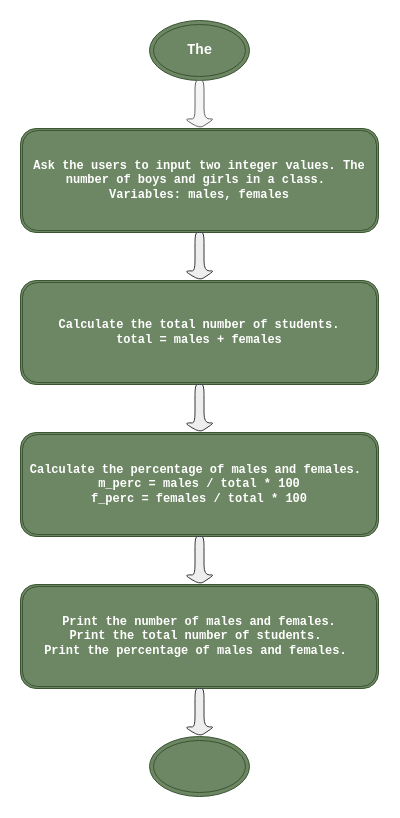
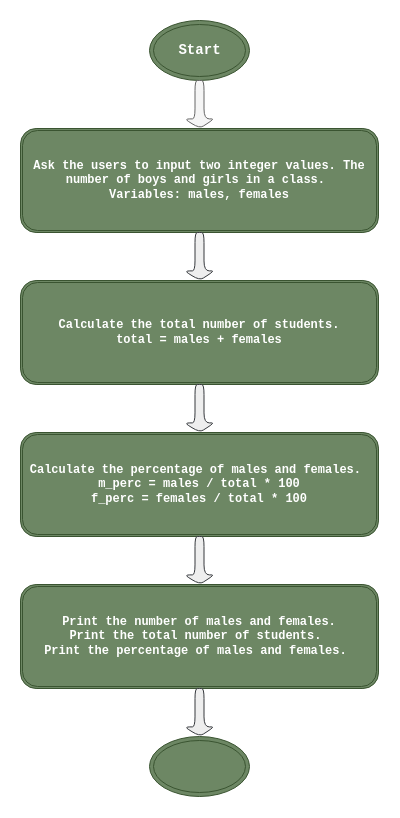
(200, 51) -> (200, 51)
